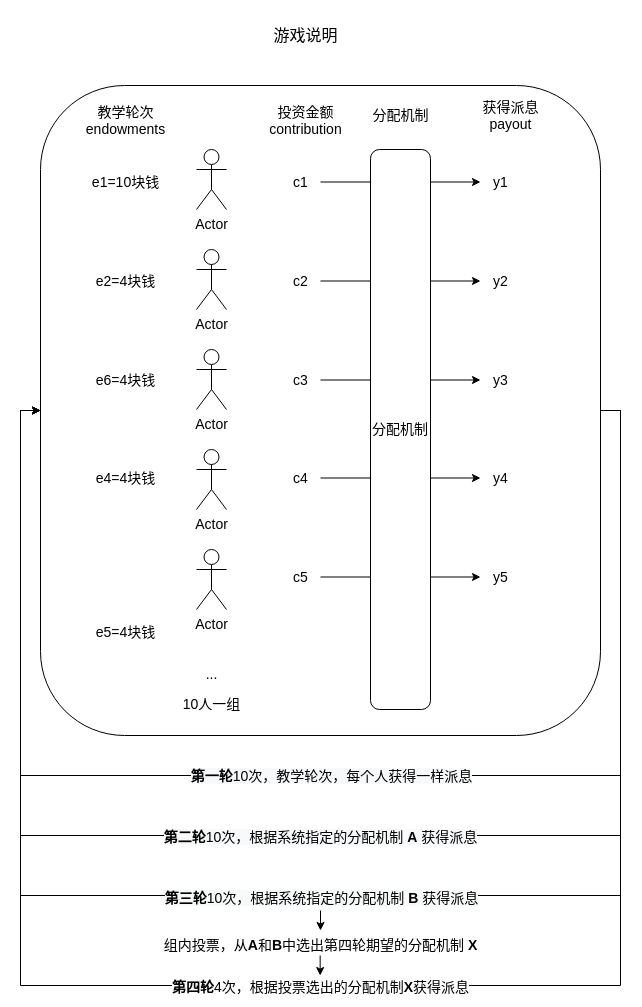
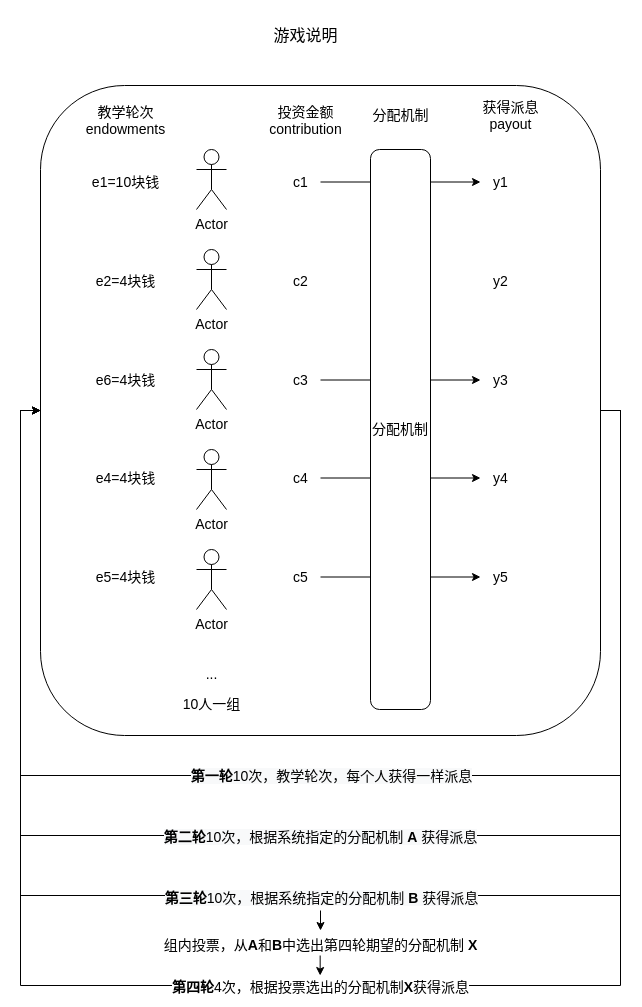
(346, 281) -> none
(126, 632) -> (126, 577)
